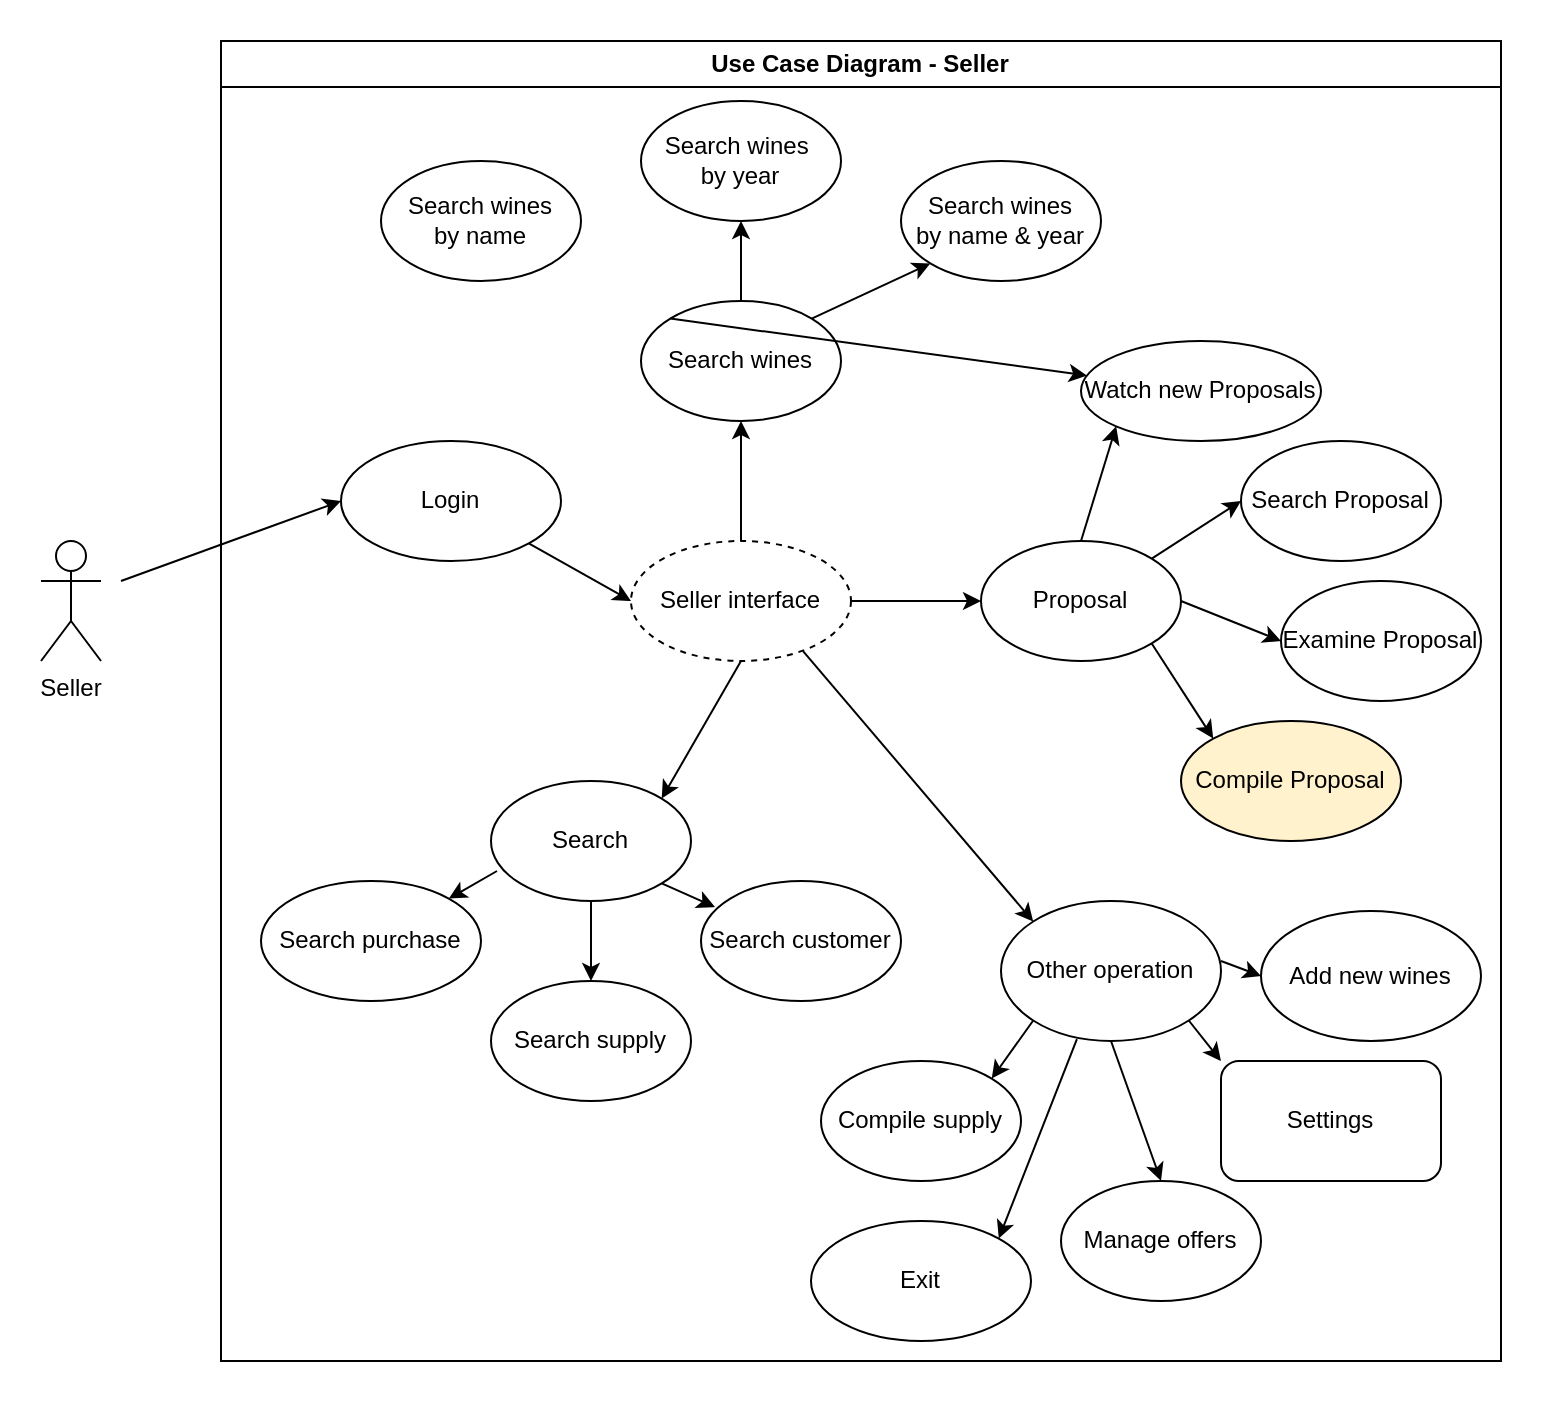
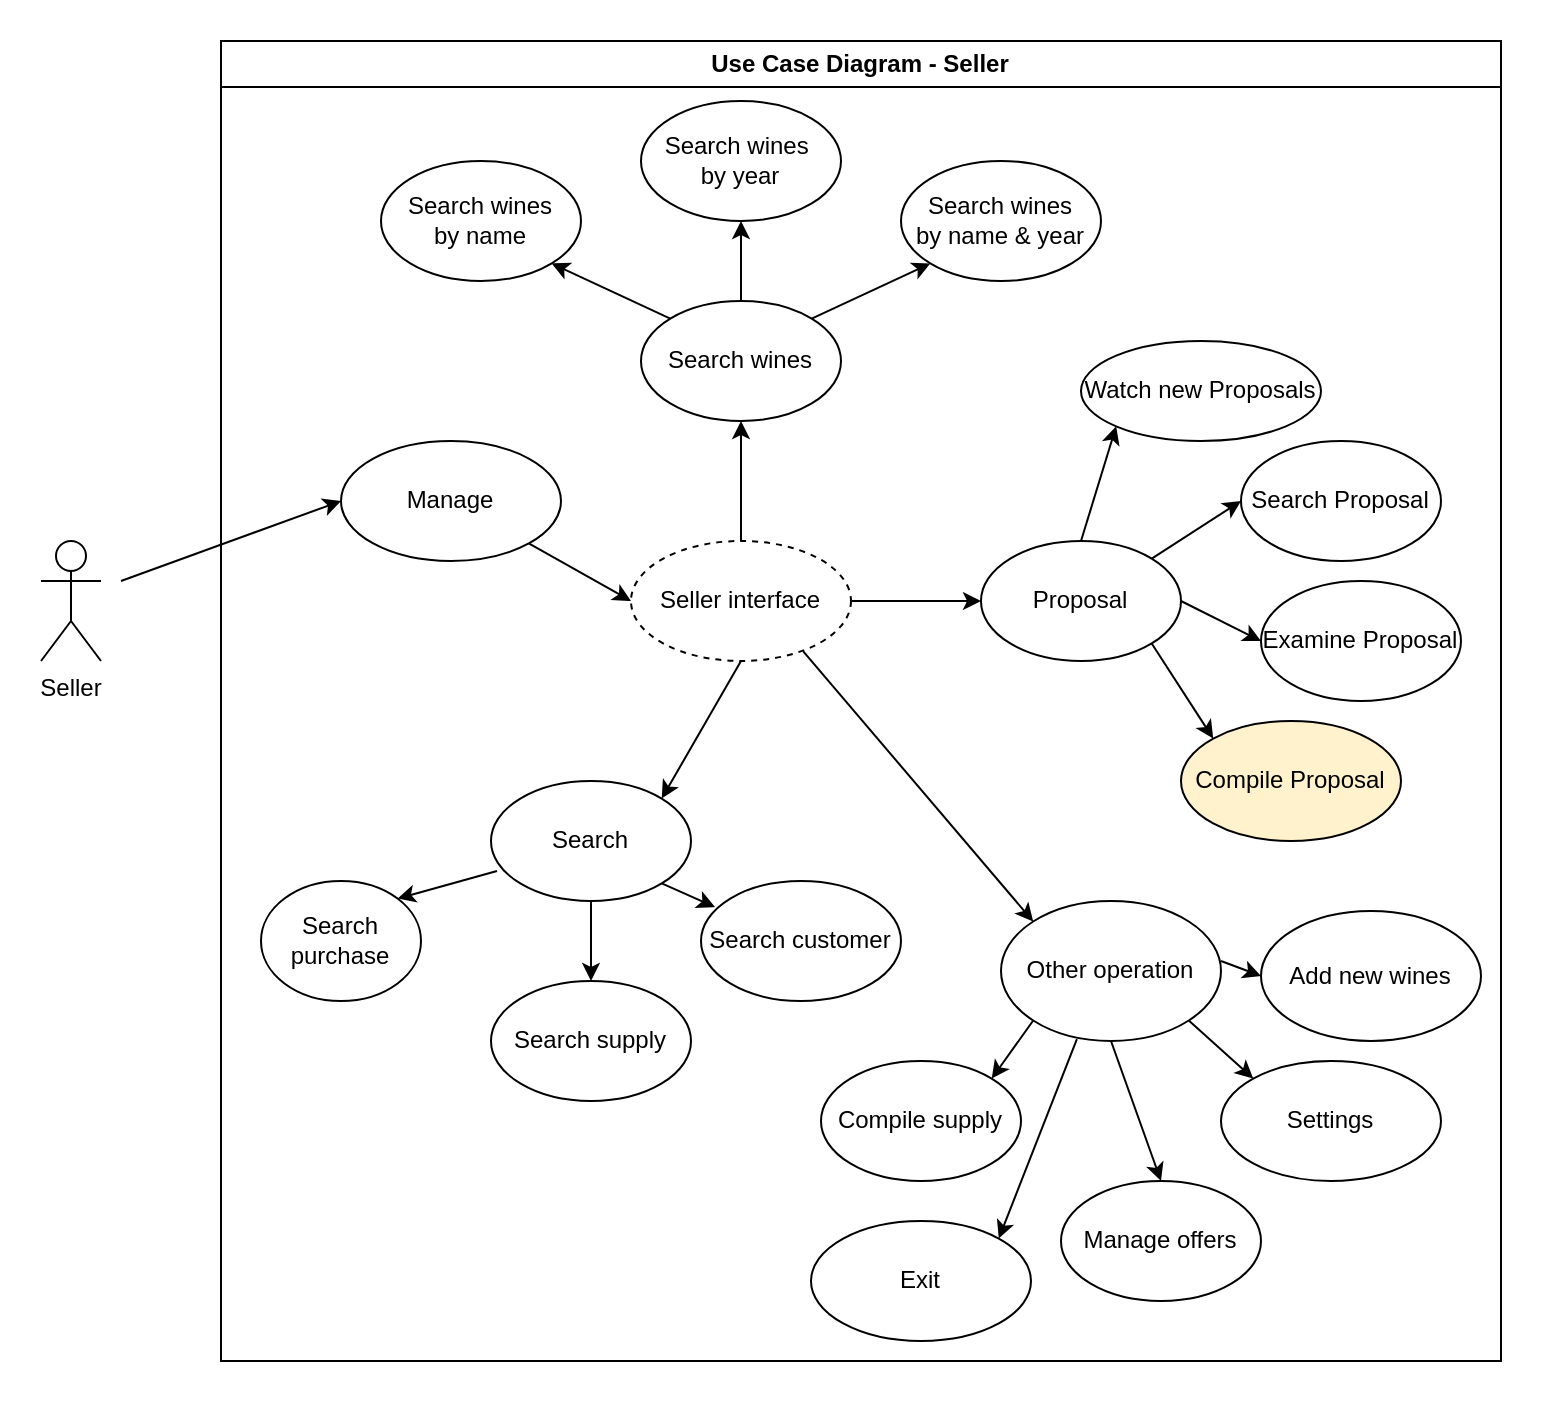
(872, 346) -> (617, 294)
(451, 501) -> (451, 501)
(1381, 641) -> (1361, 641)
(371, 941) -> (341, 941)
(1331, 1121) -> (1331, 1121)
